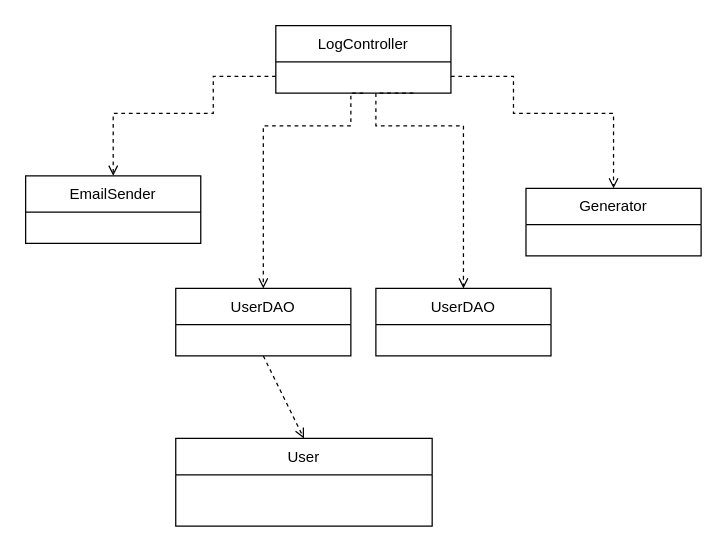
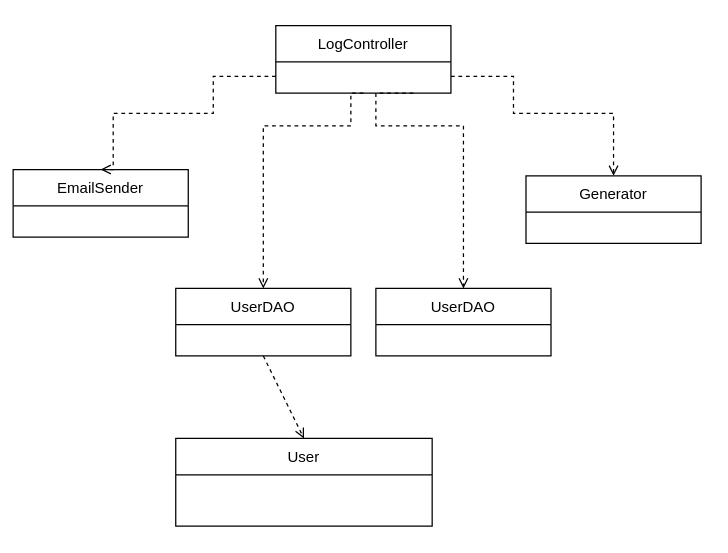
(113, 209) -> (101, 203)
(613, 222) -> (613, 209)
